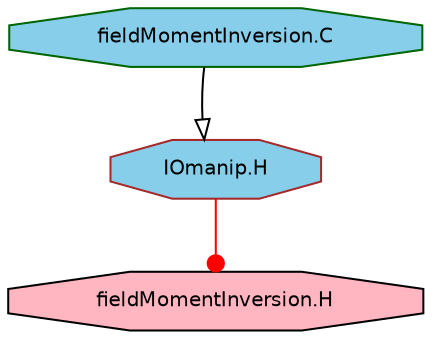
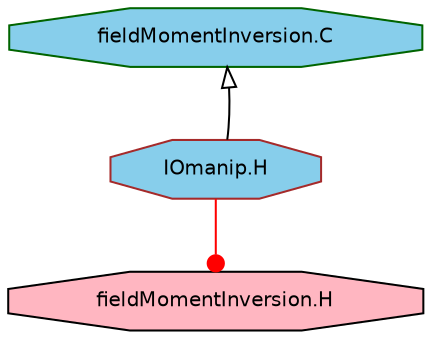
(202, 93) -> (229, 114)
